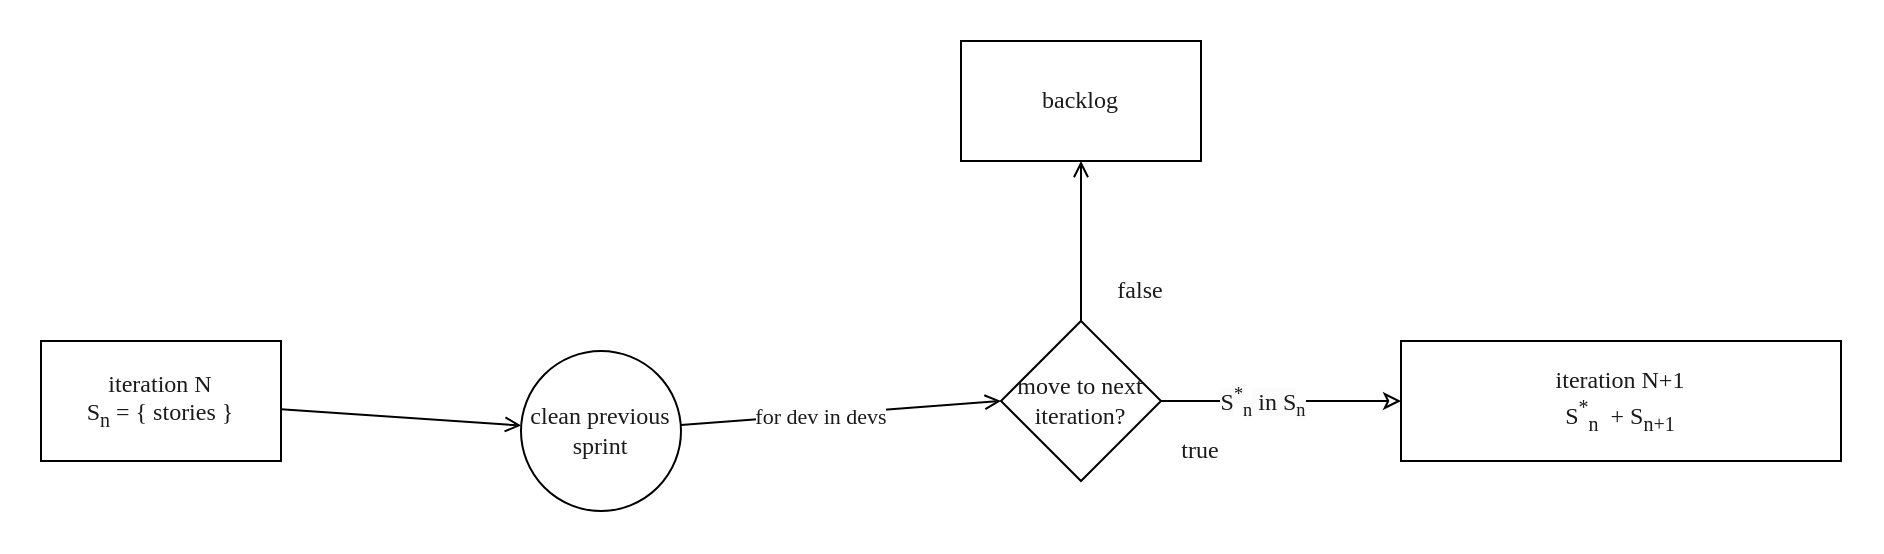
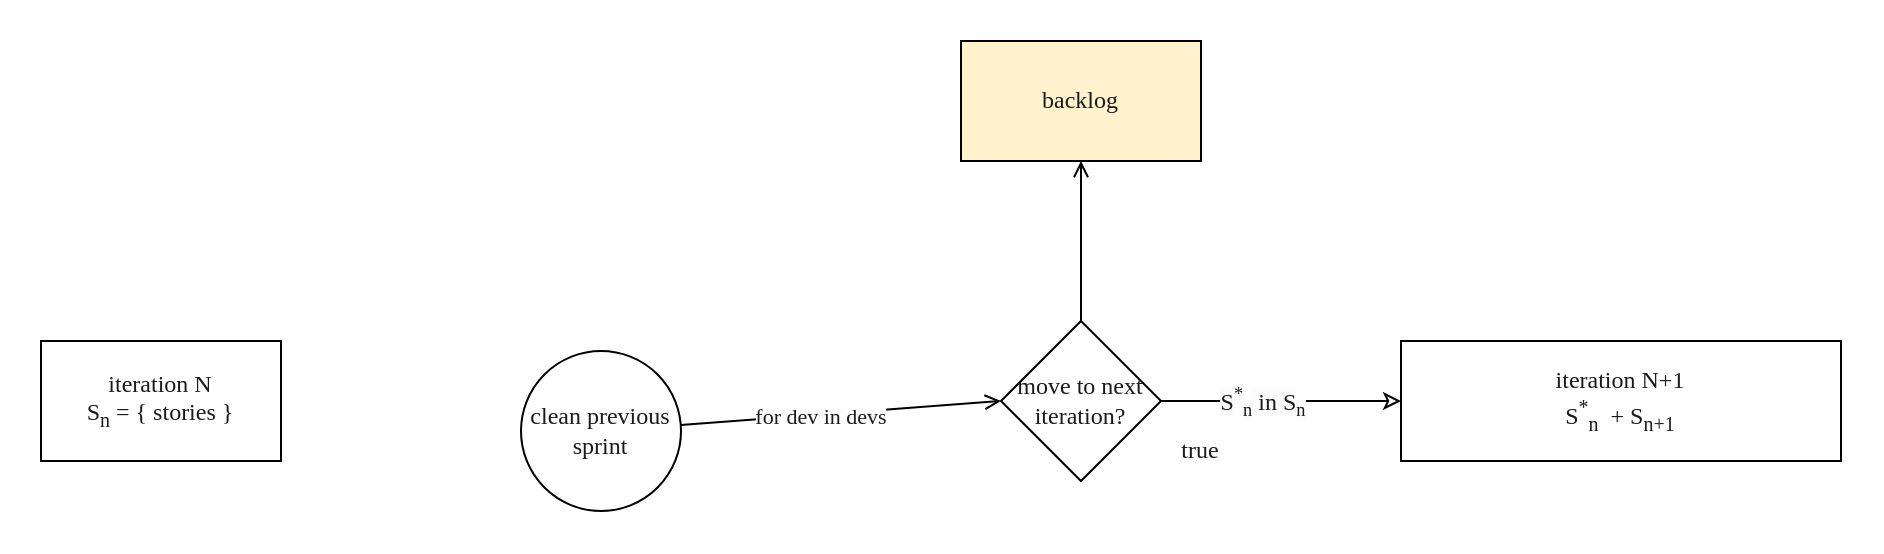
(1081, 101) -> (1081, 101)
(1141, 291) -> none
(399, 417) -> none
